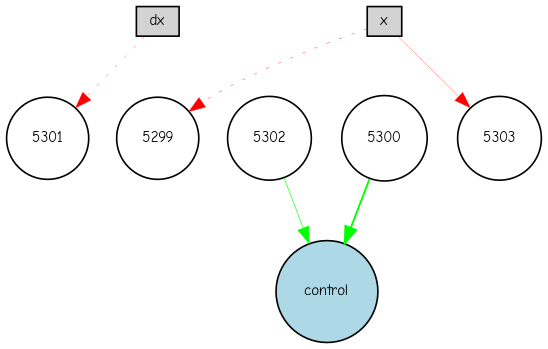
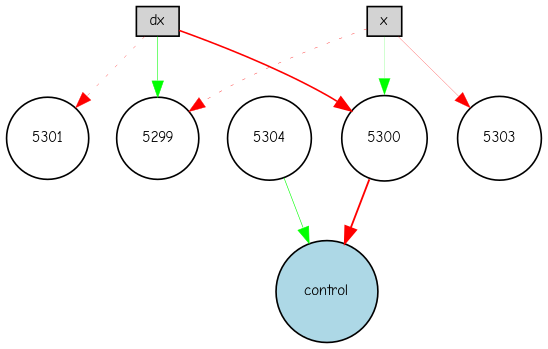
none -> (384, 57)
none -> (158, 58)
none -> (256, 61)
(269, 138) -> (269, 138)
(360, 204) -> (360, 204)
